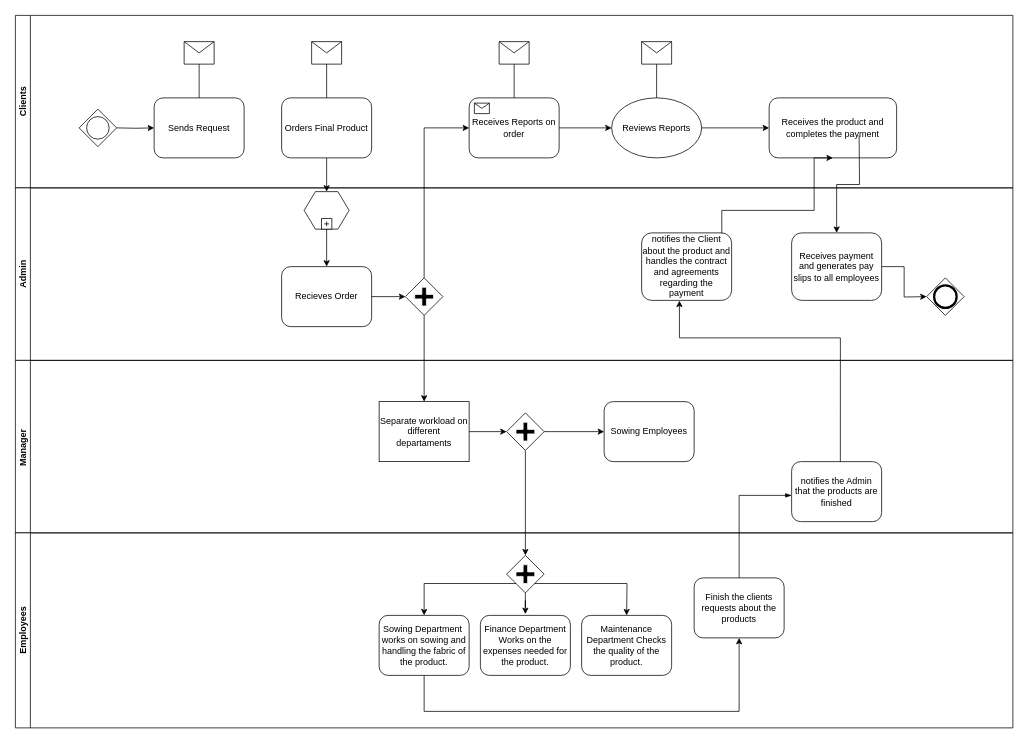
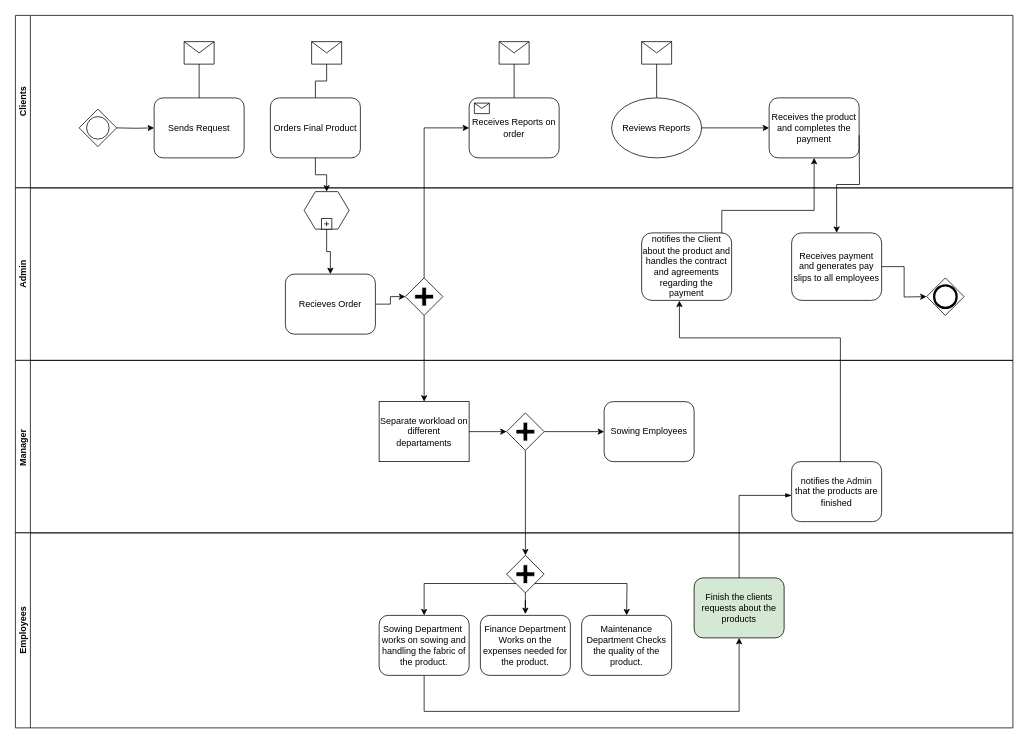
(327, 128) -> (315, 128)
(605, 128) -> none
(833, 128) -> (814, 128)
(327, 297) -> (330, 304)
(739, 608) -> (739, 608)
